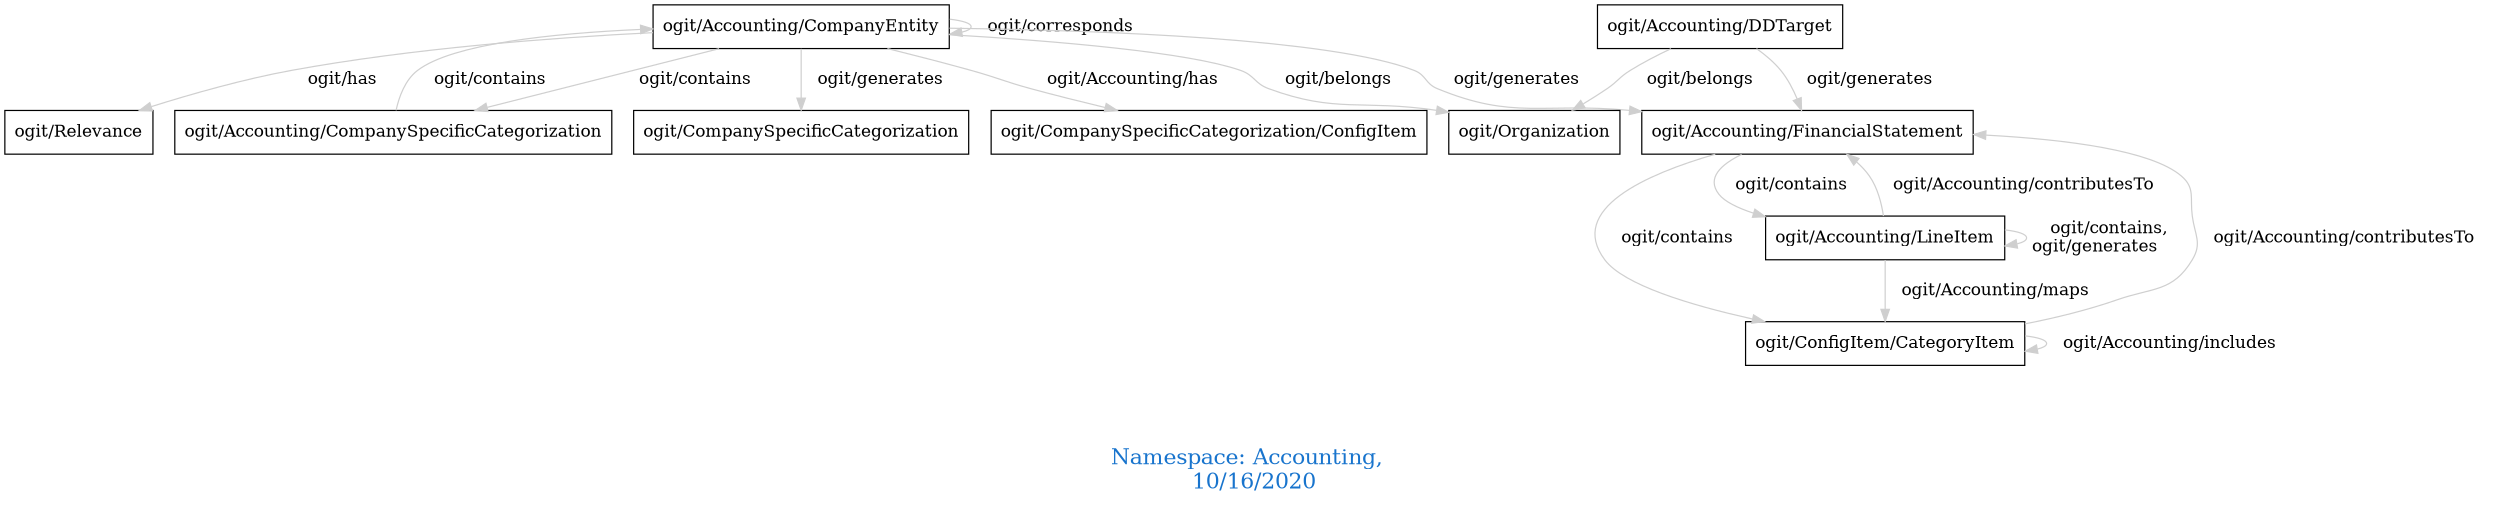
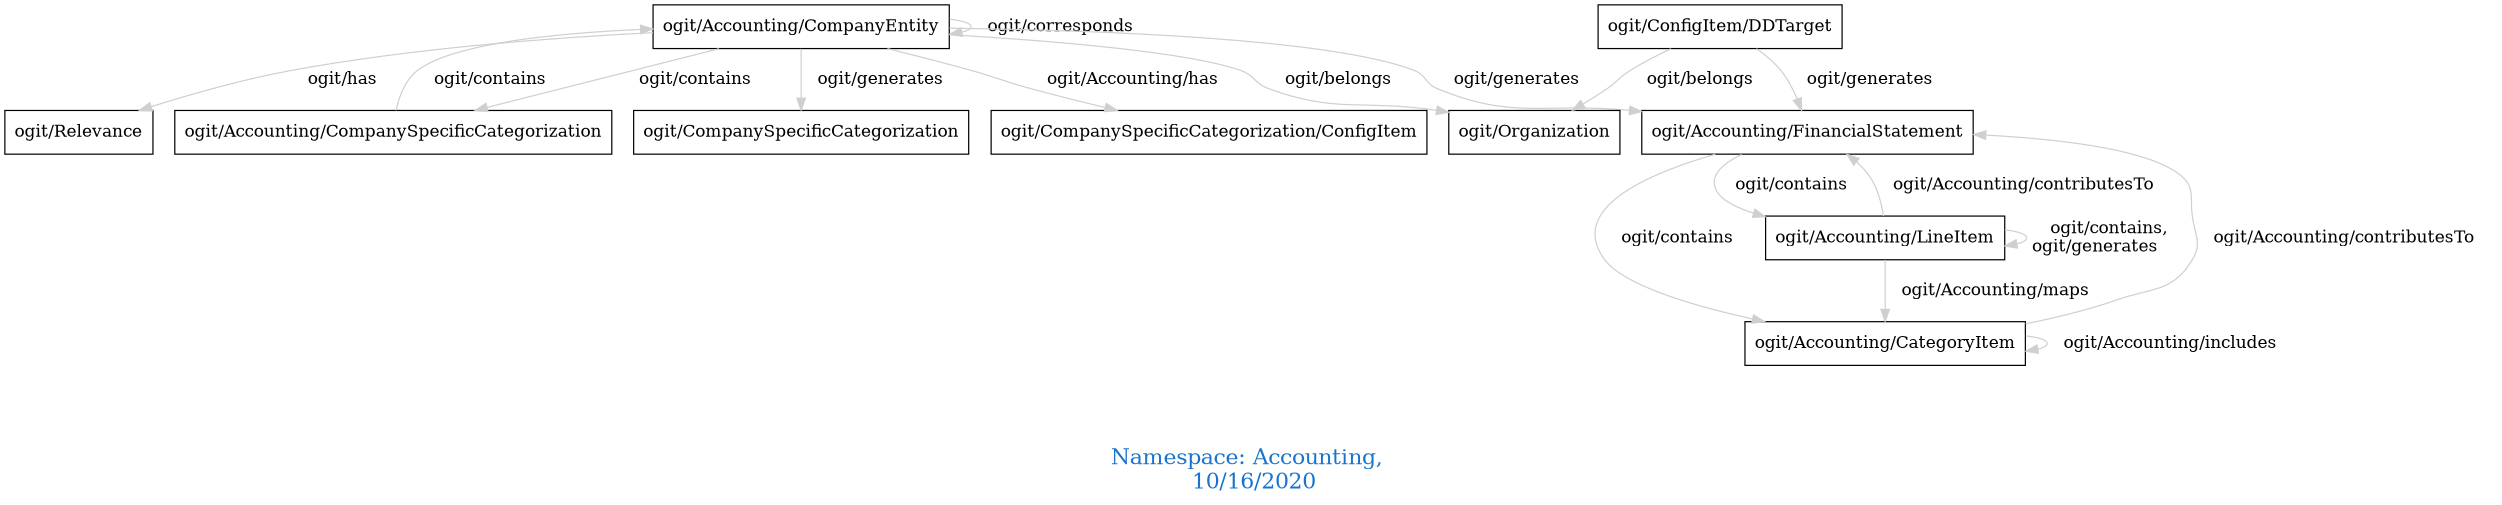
(1720, 27) -> (1720, 27)
(1885, 344) -> (1885, 344)
